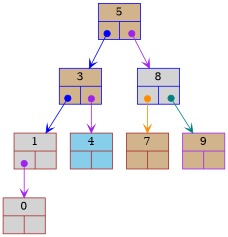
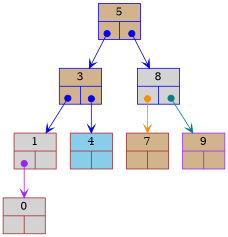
(140, 49) -> (140, 49)
(91, 114) -> (91, 114)
